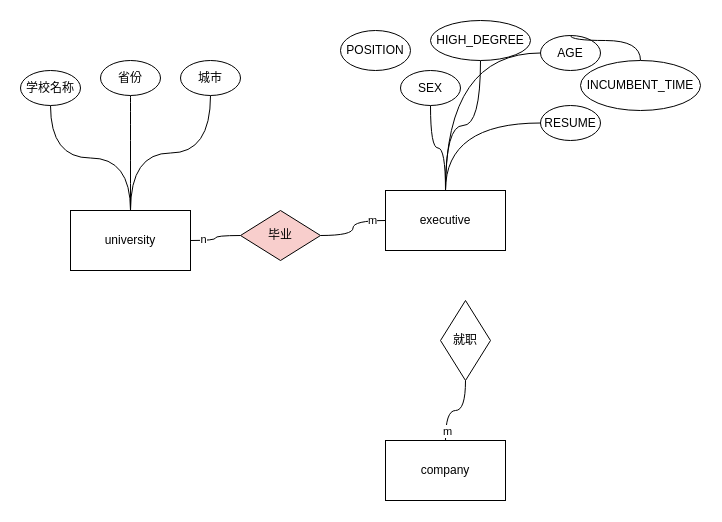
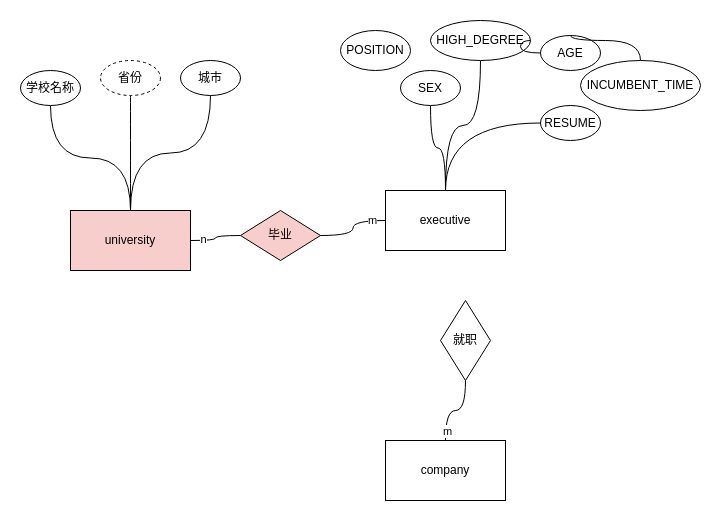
(478, 77) -> (521, 49)
(131, 78) -> (131, 78)
(131, 241) -> (131, 241)
